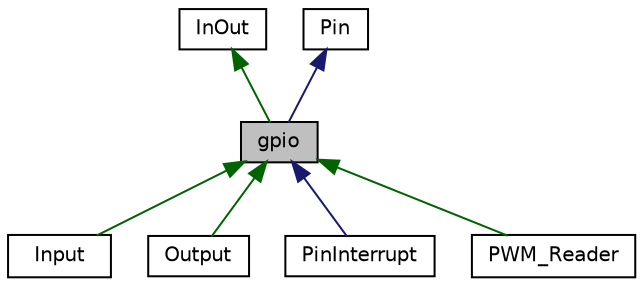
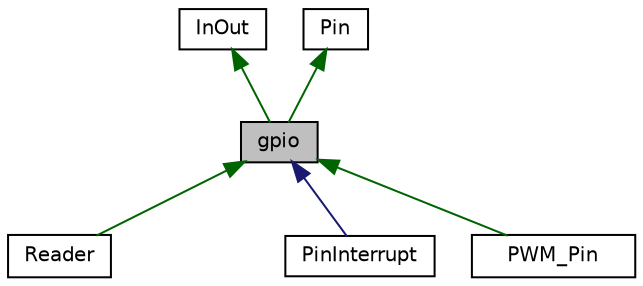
(303, 95) -> (303, 95)
(59, 256) -> (59, 256)
(199, 256) -> none
(554, 256) -> (554, 256)
